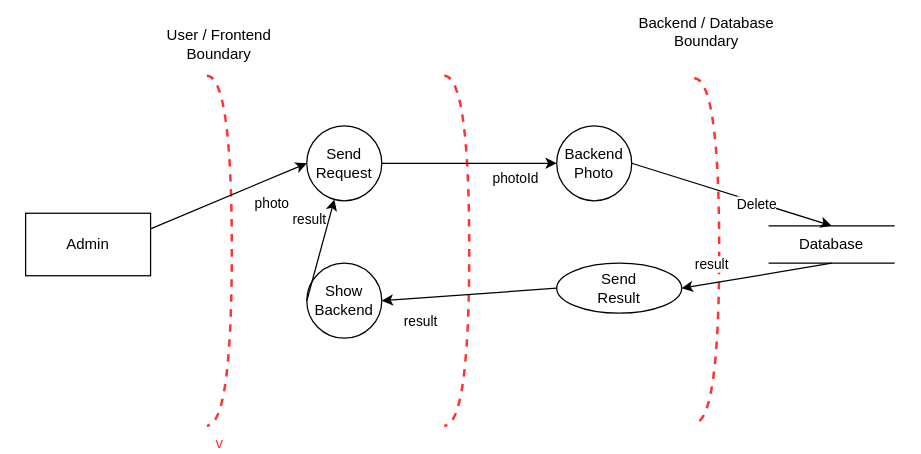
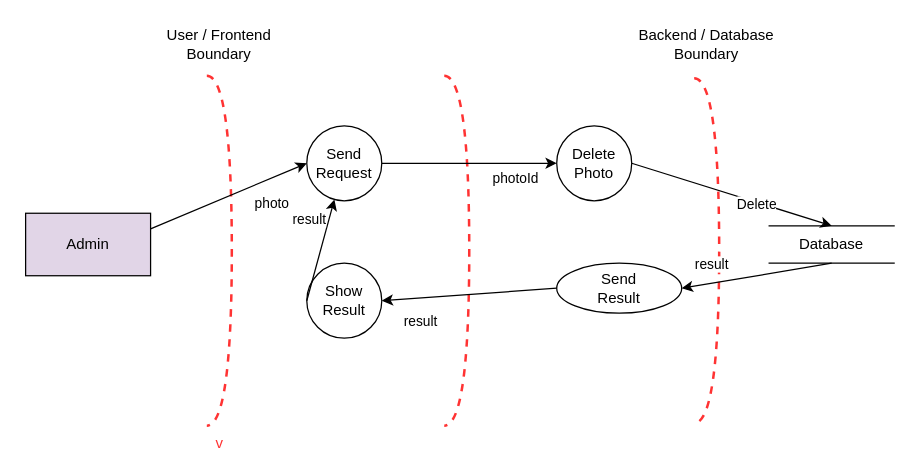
(707, 32) -> (707, 44)
(594, 163) -> (594, 163)
(88, 244) -> (88, 244)
(344, 301) -> (344, 301)
